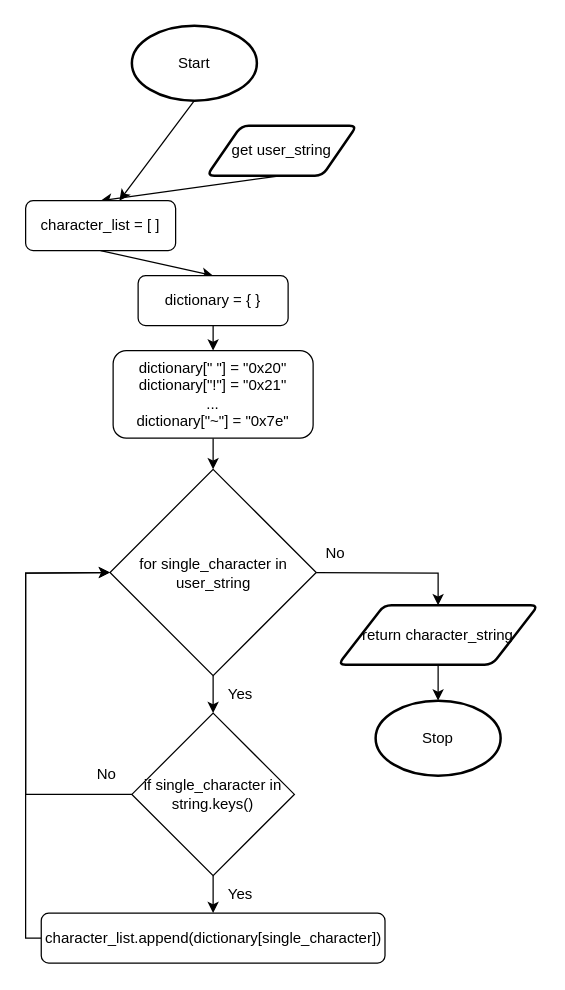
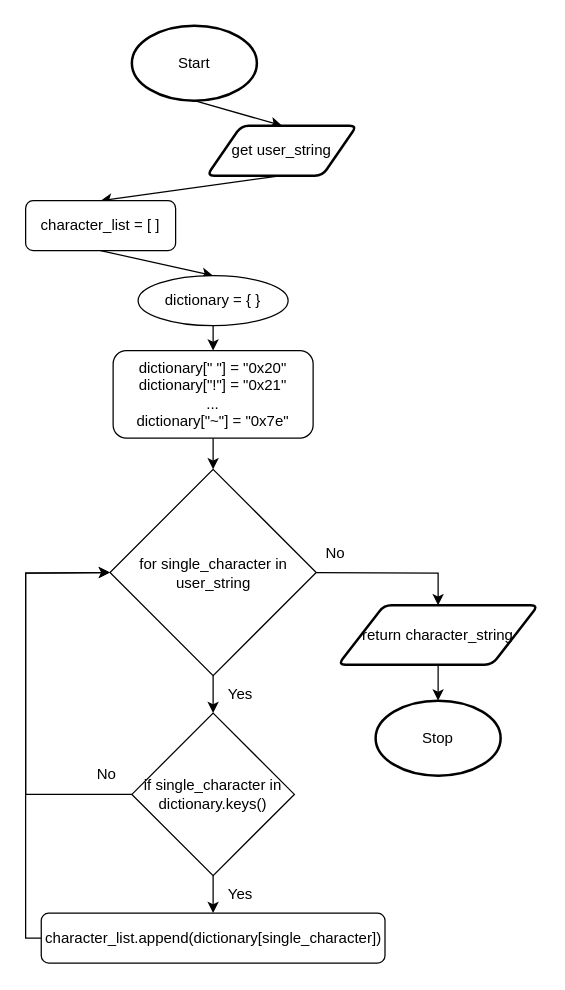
(160, 147) -> (234, 112)
(213, 301) -> (213, 301)
(213, 794) -> (213, 794)
